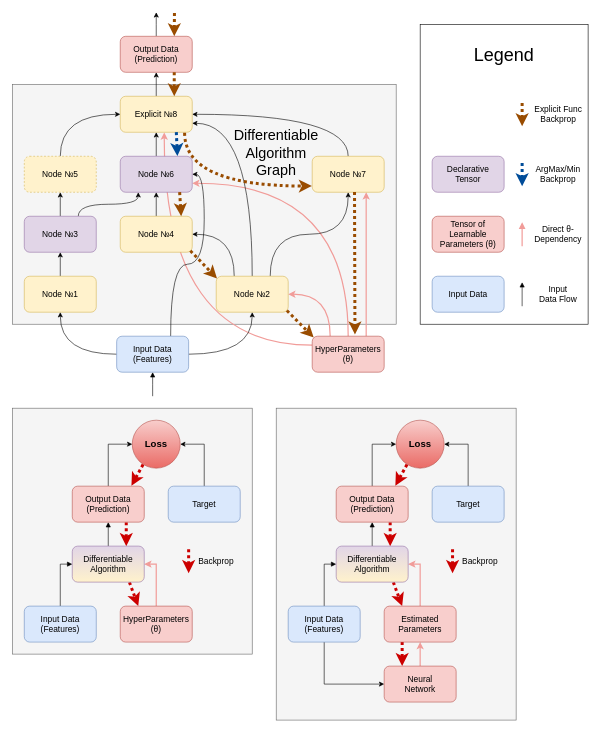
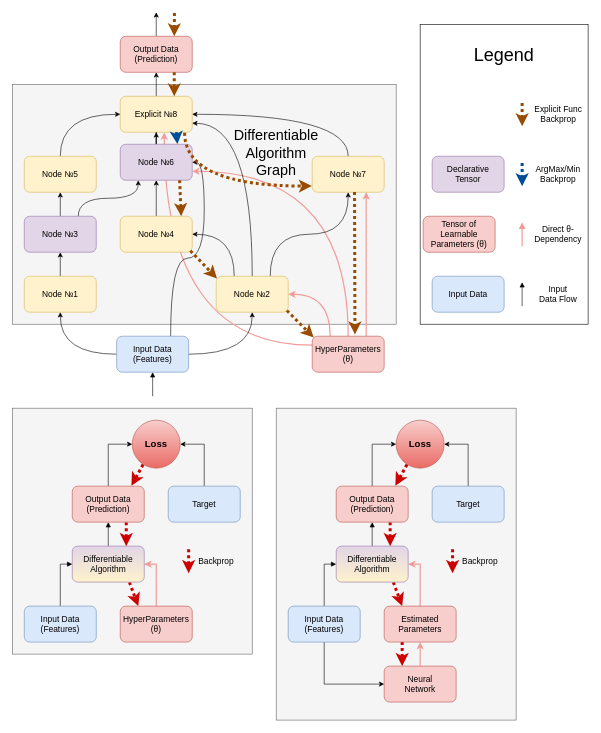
(60, 174) -> (60, 174)
(156, 174) -> (156, 162)
(468, 234) -> (459, 234)
